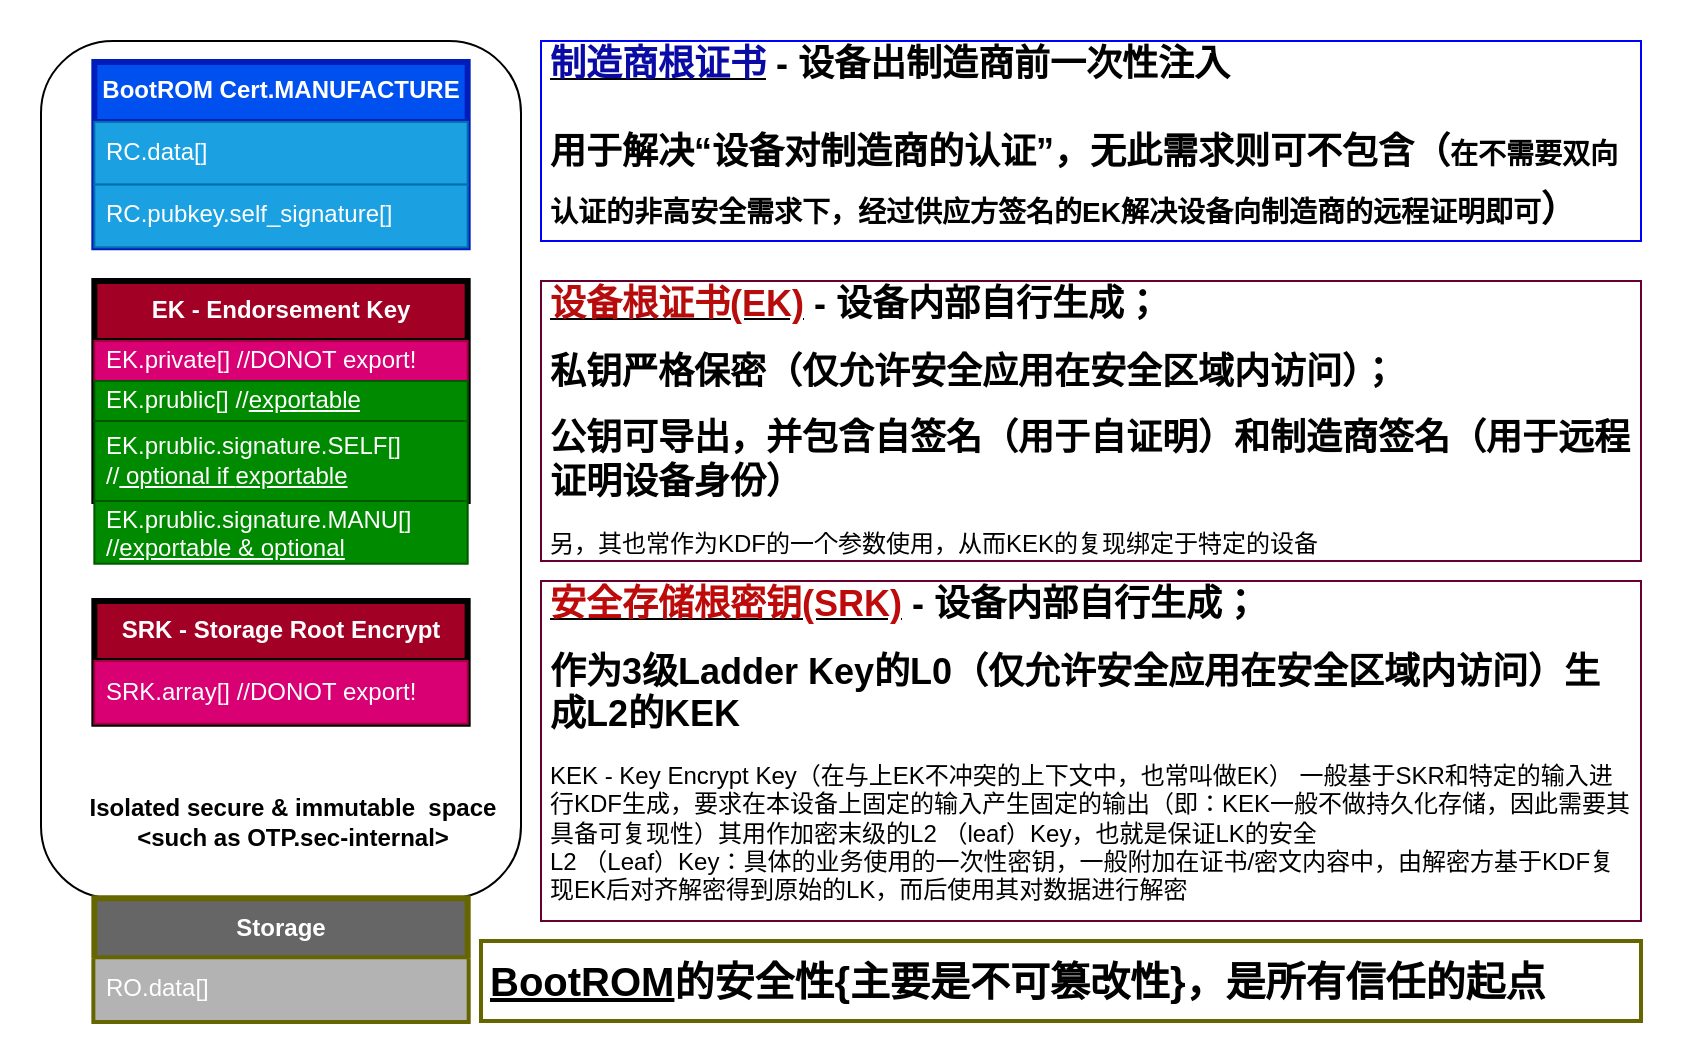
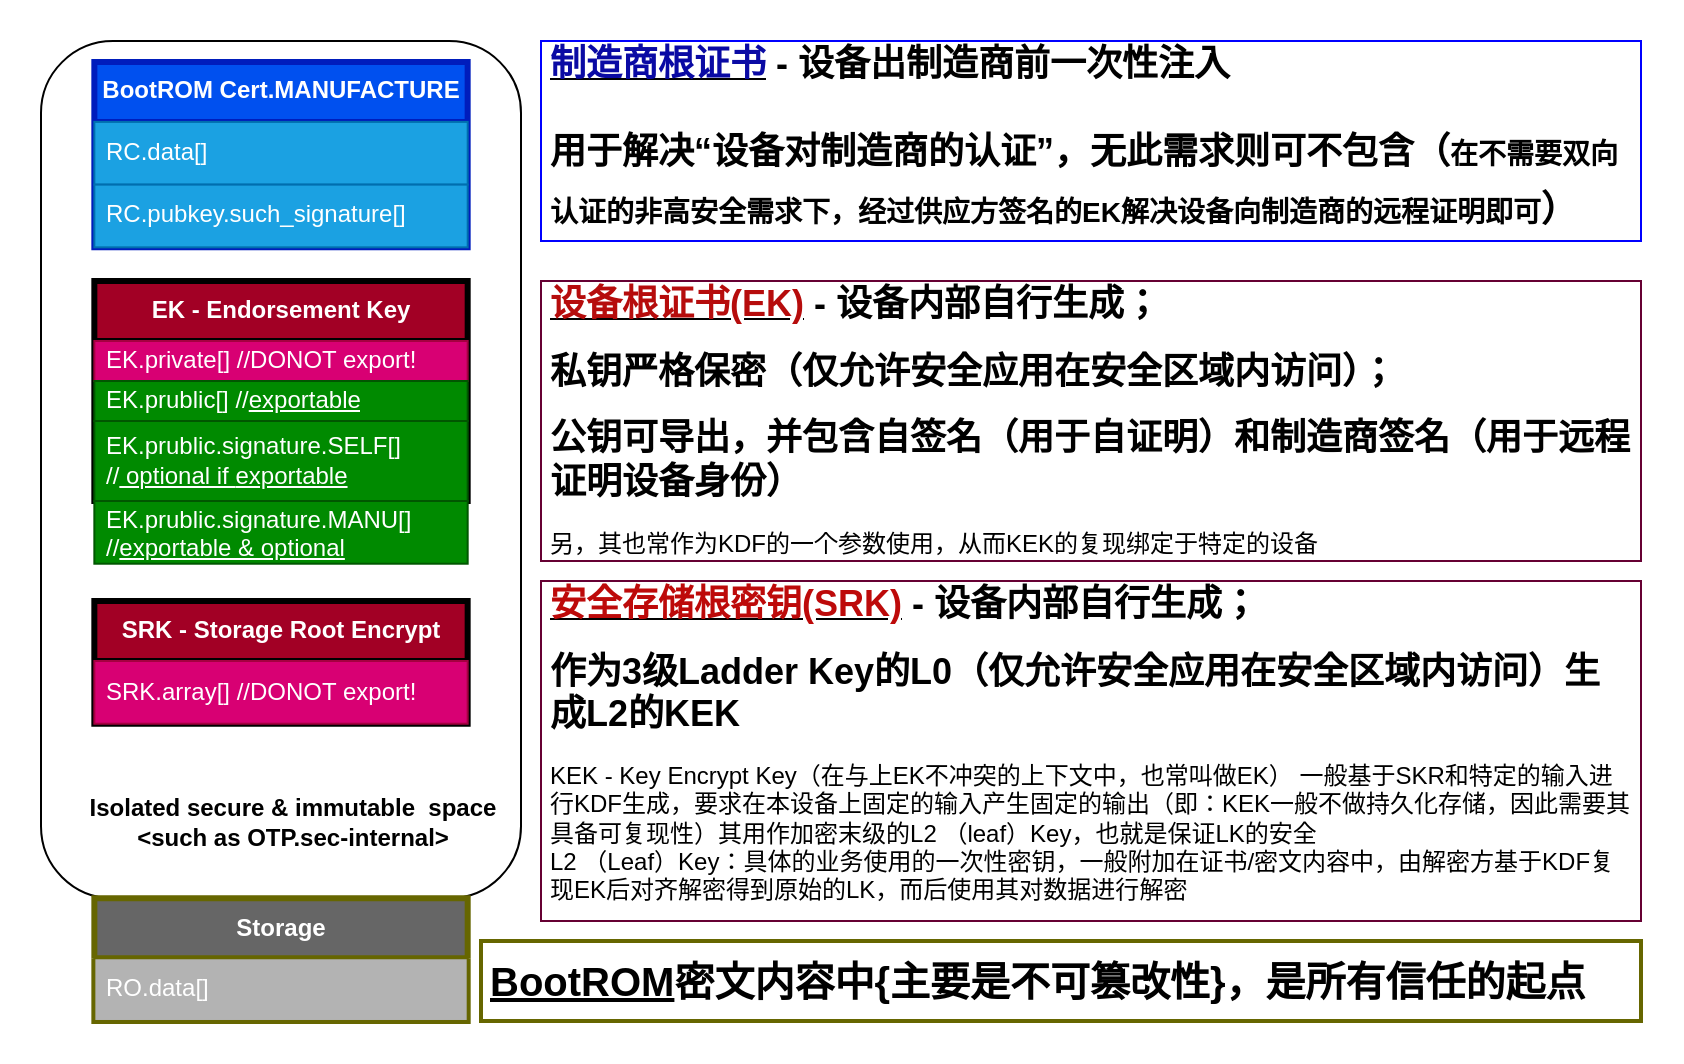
(269, 215) -> (272, 215)
(803, 935) -> (815, 935)
